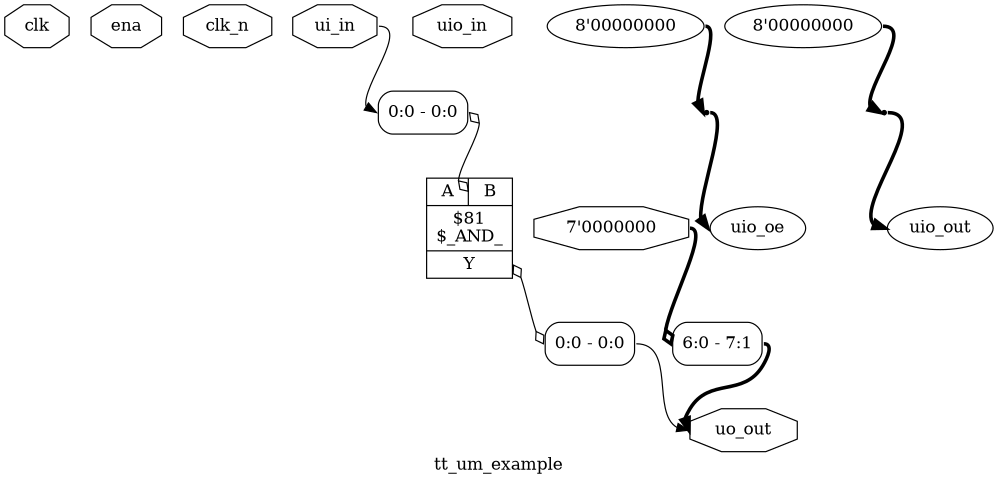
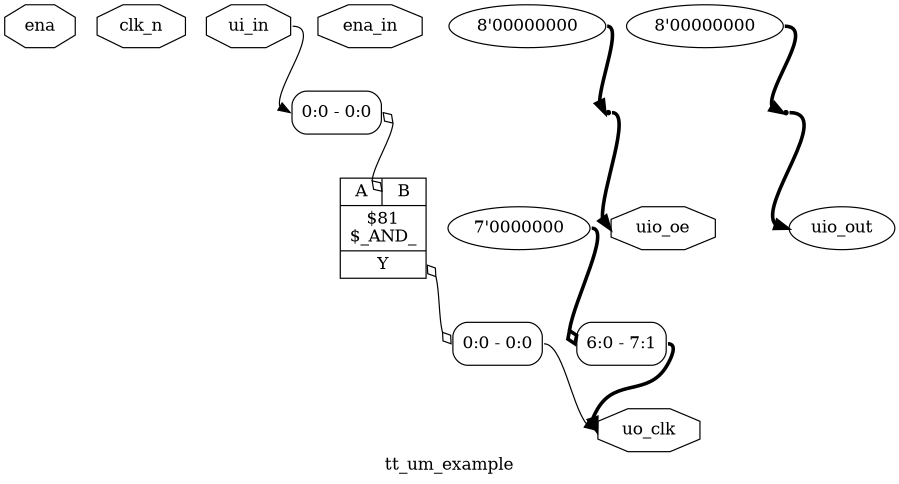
(37, 26) -> none
(462, 26) -> (370, 26)
(611, 228) -> (519, 228)
(758, 228) -> (663, 228)
(744, 430) -> (649, 430)
